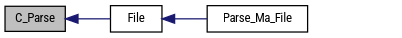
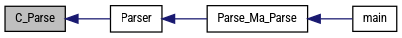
(136, 19) -> (136, 19)
(257, 19) -> (257, 19)
none -> (375, 19)
